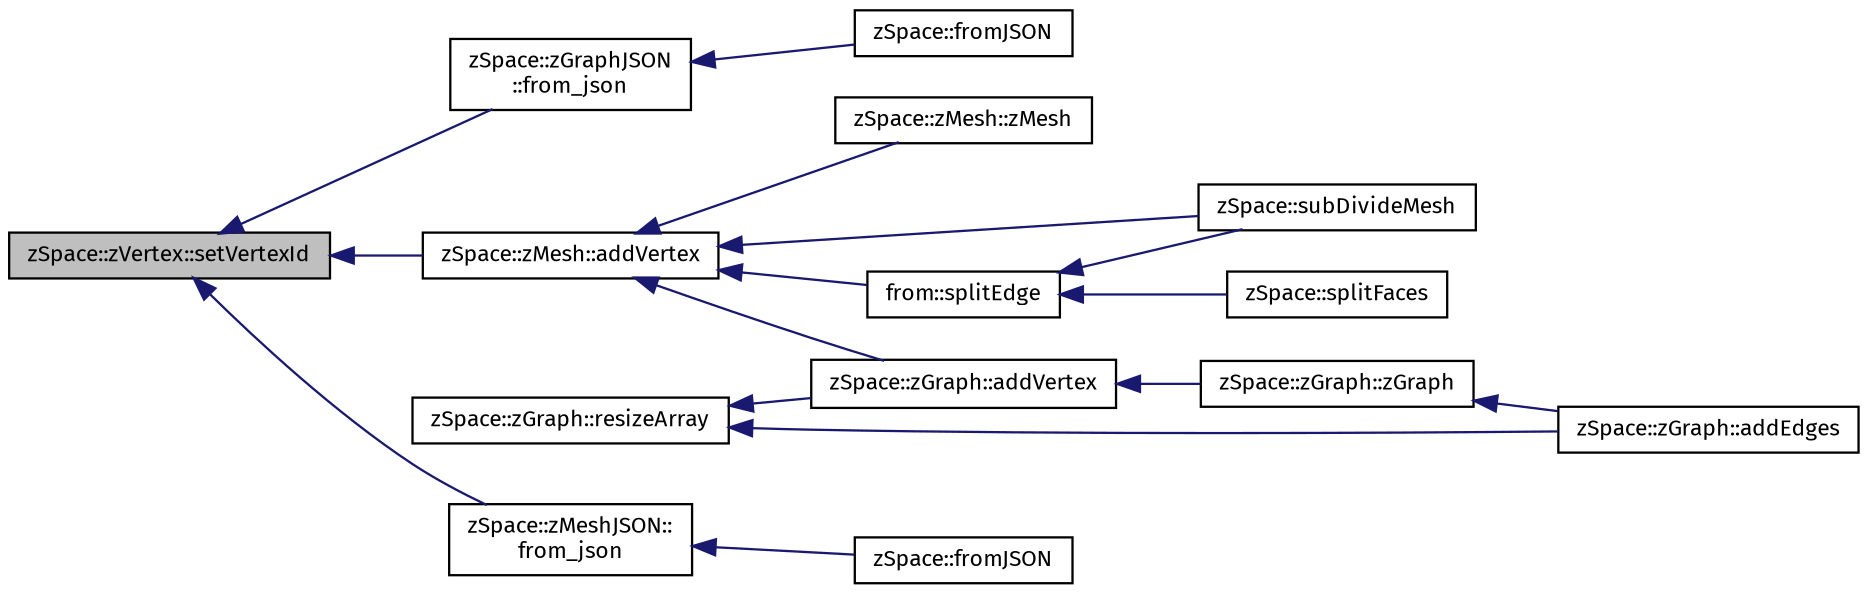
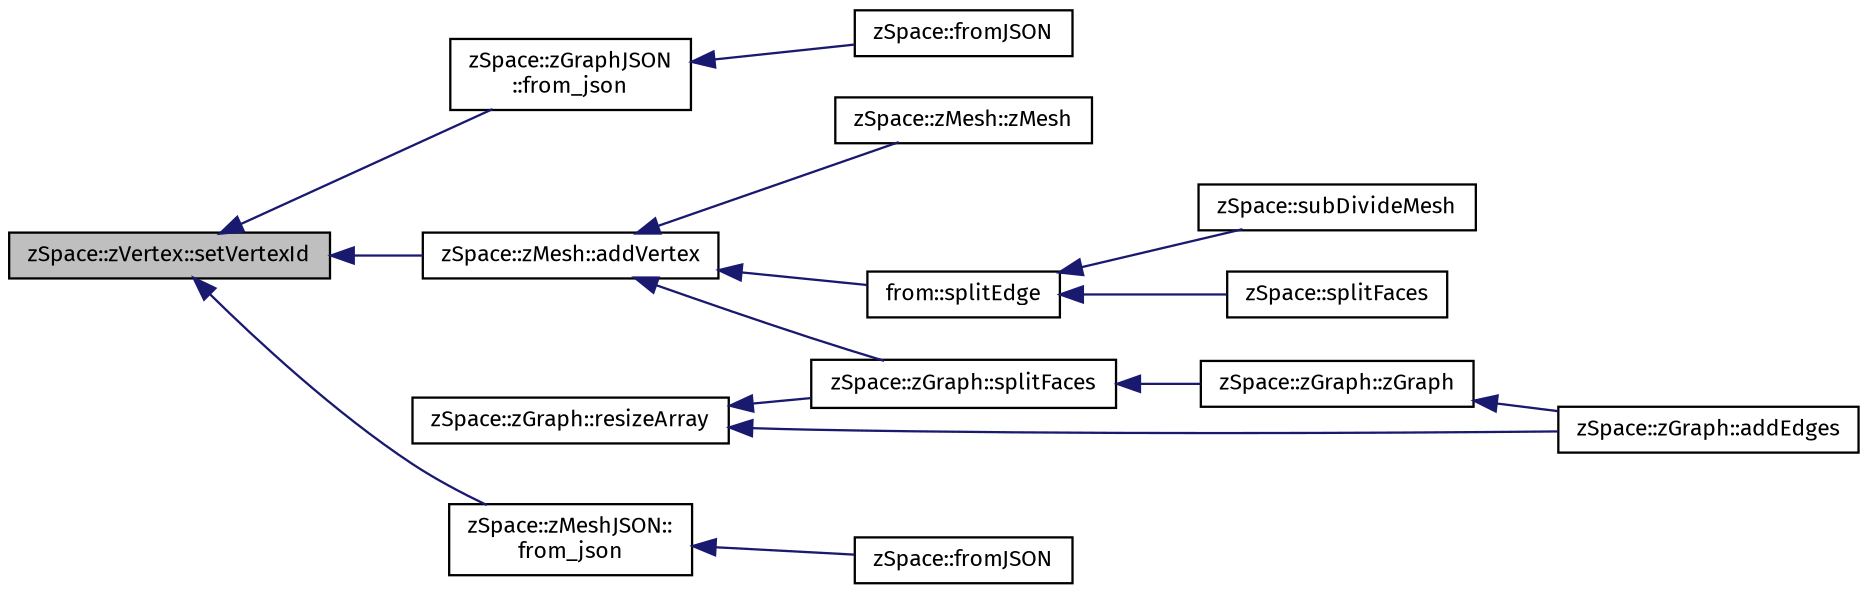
(970, 230) -> none
(964, 384) -> (964, 384)
